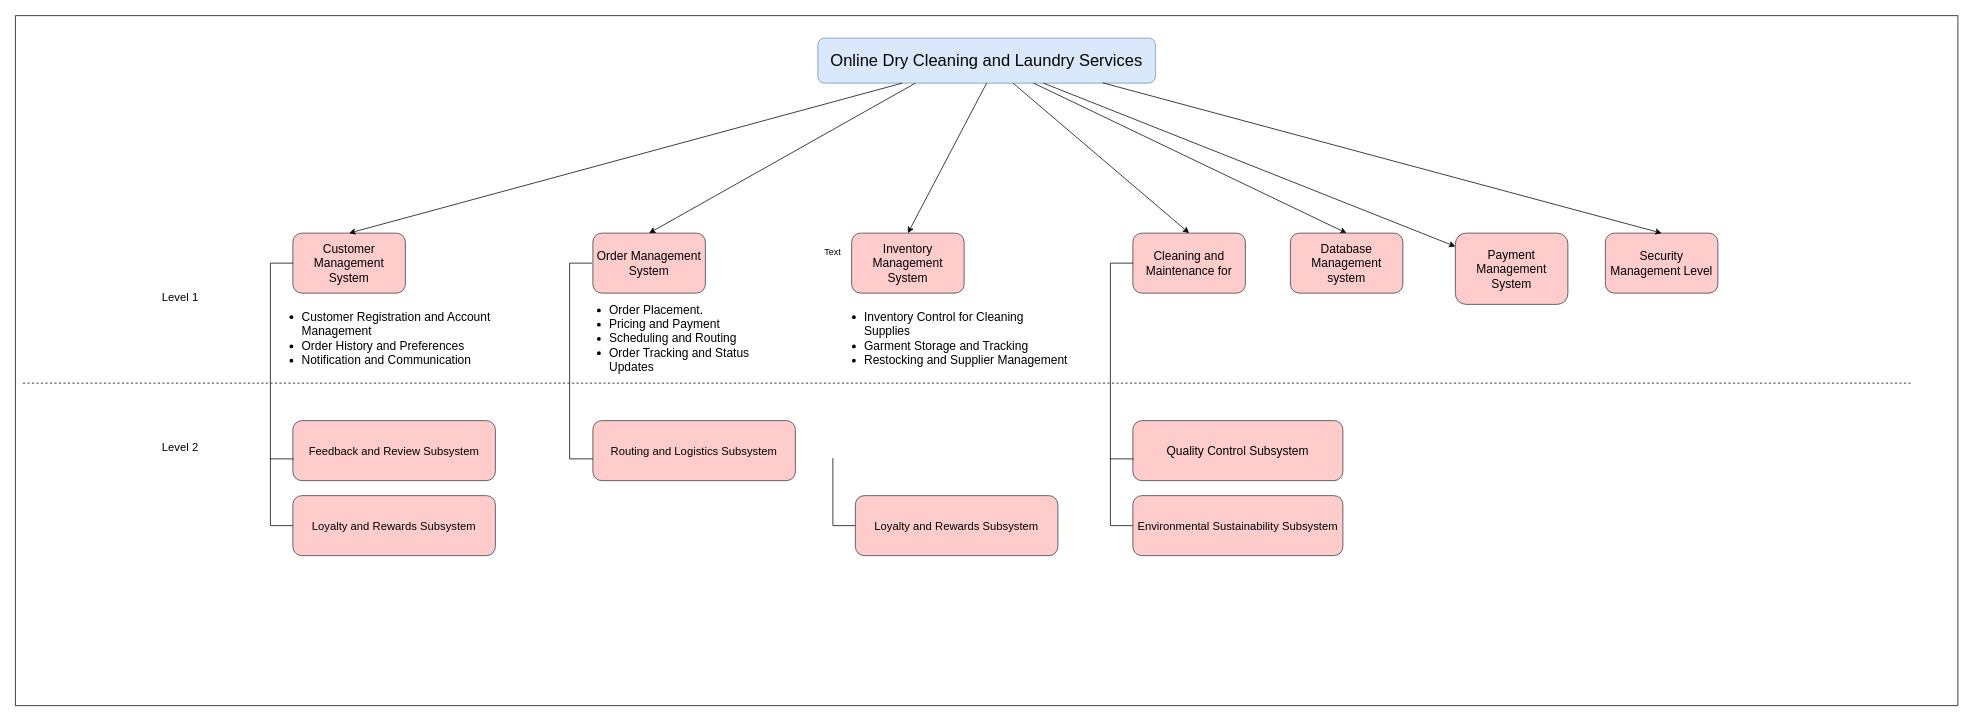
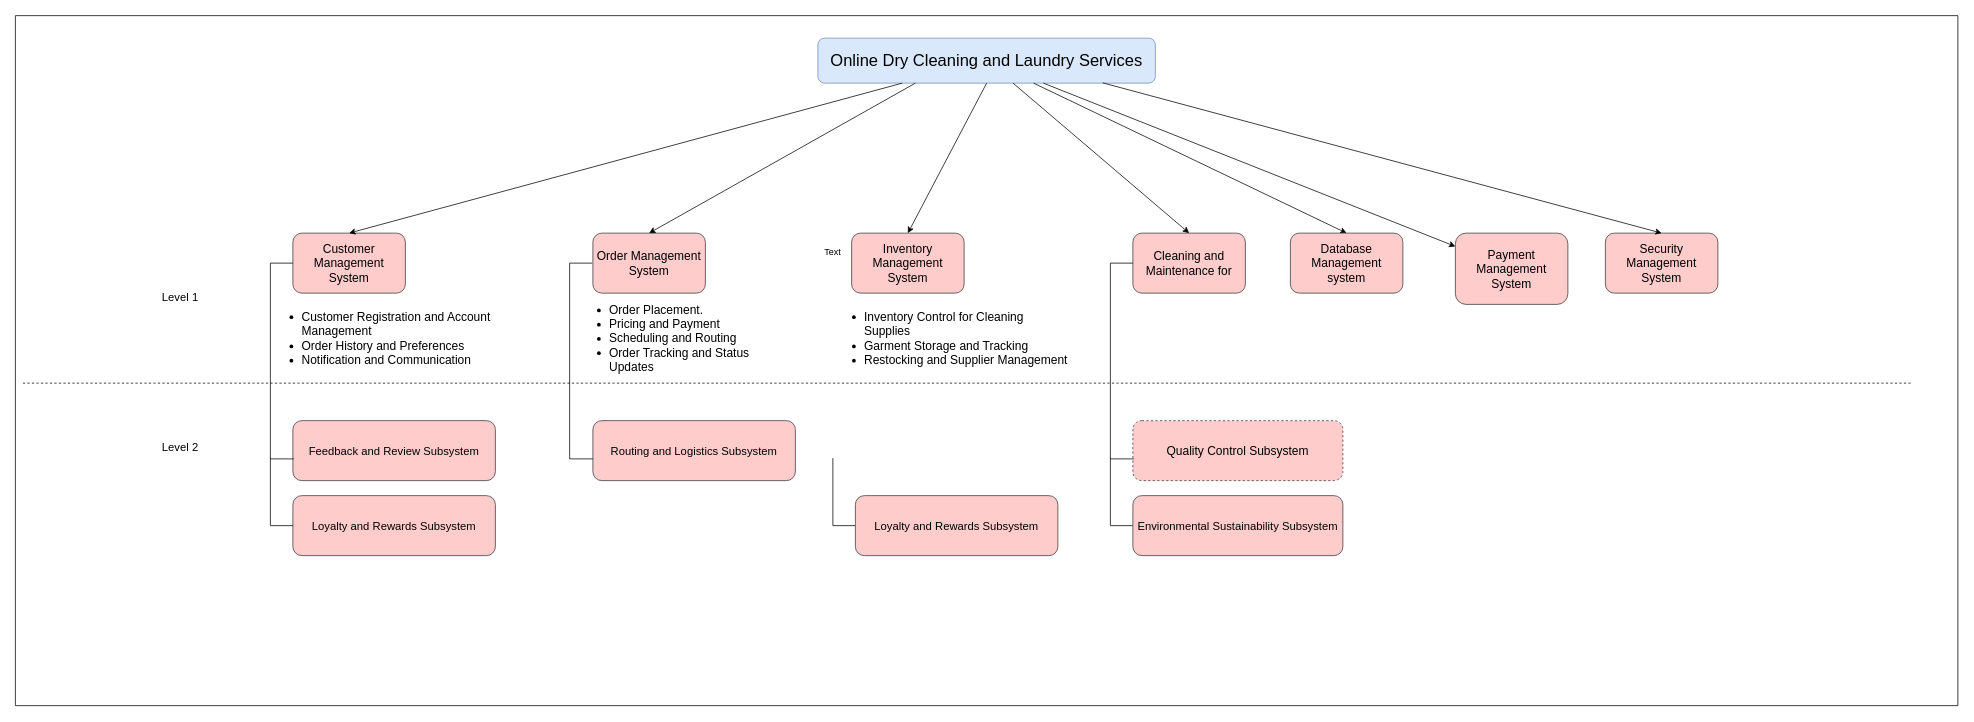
(1662, 263) -> (1662, 263)
(1238, 450) -> (1238, 450)
